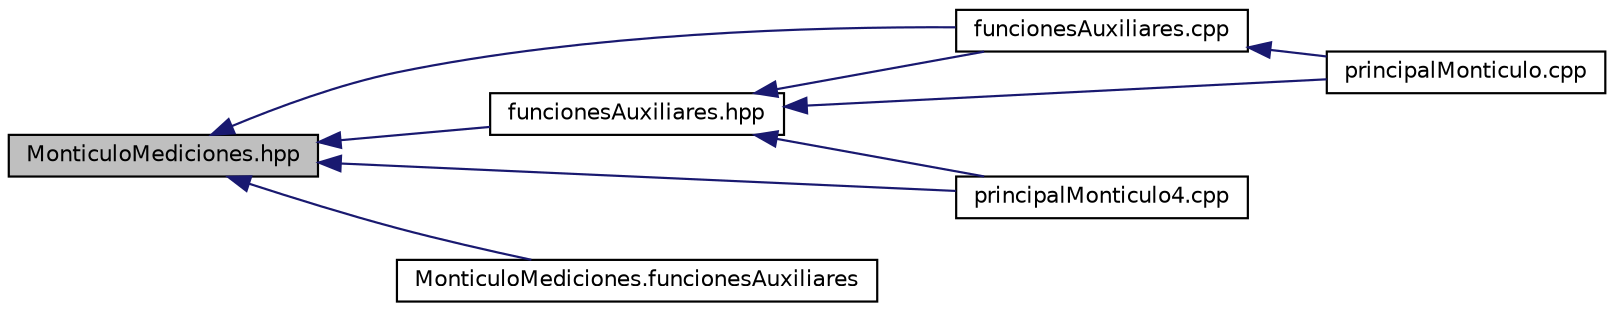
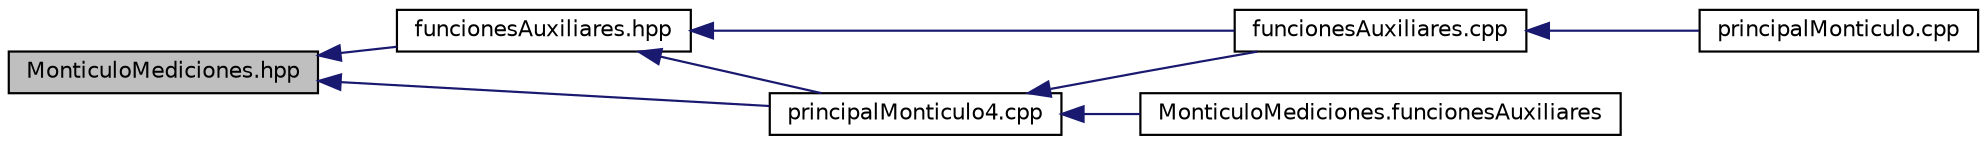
(588, 44) -> (1154, 70)
(1067, 92) -> none
(389, 226) -> (1112, 114)
